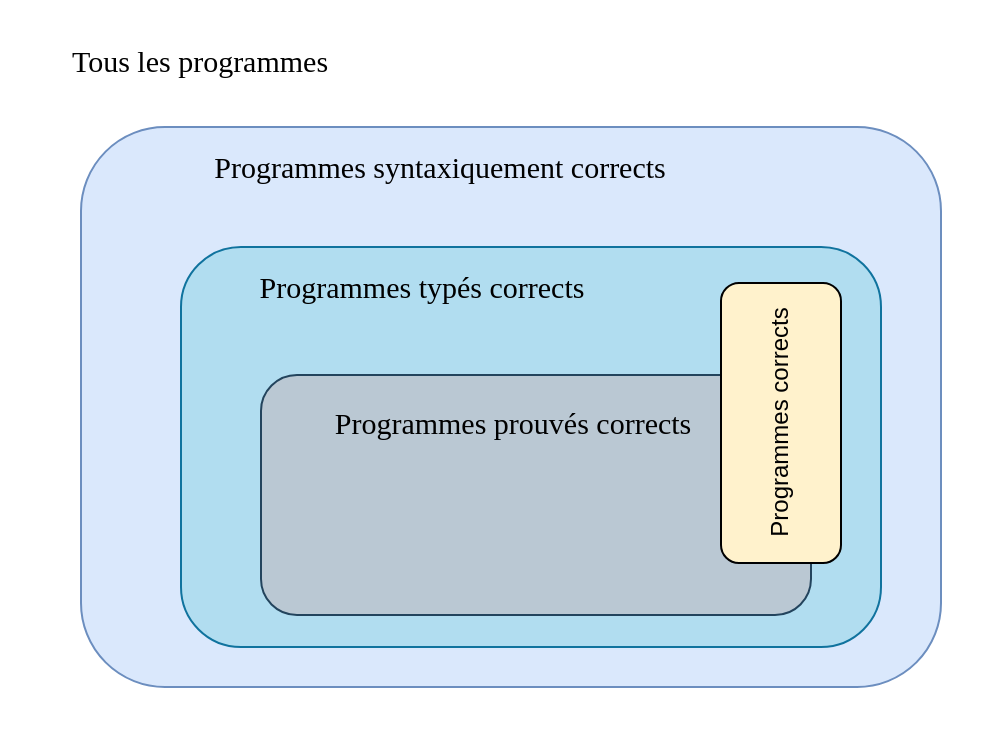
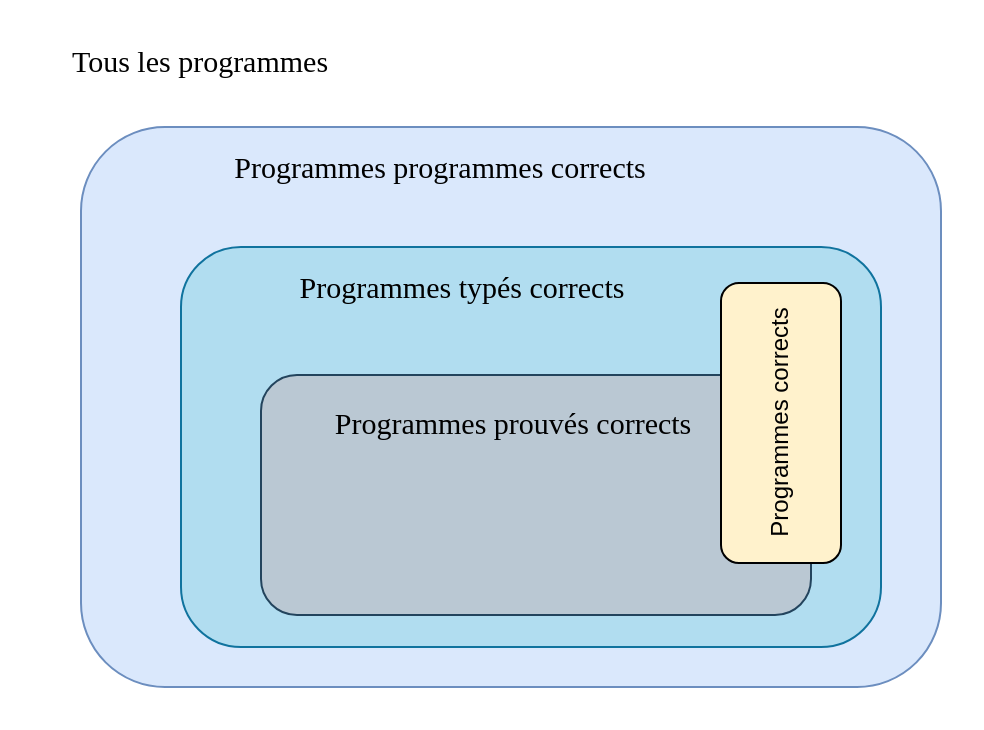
(441, 167) -> (441, 167)
(423, 287) -> (463, 287)
